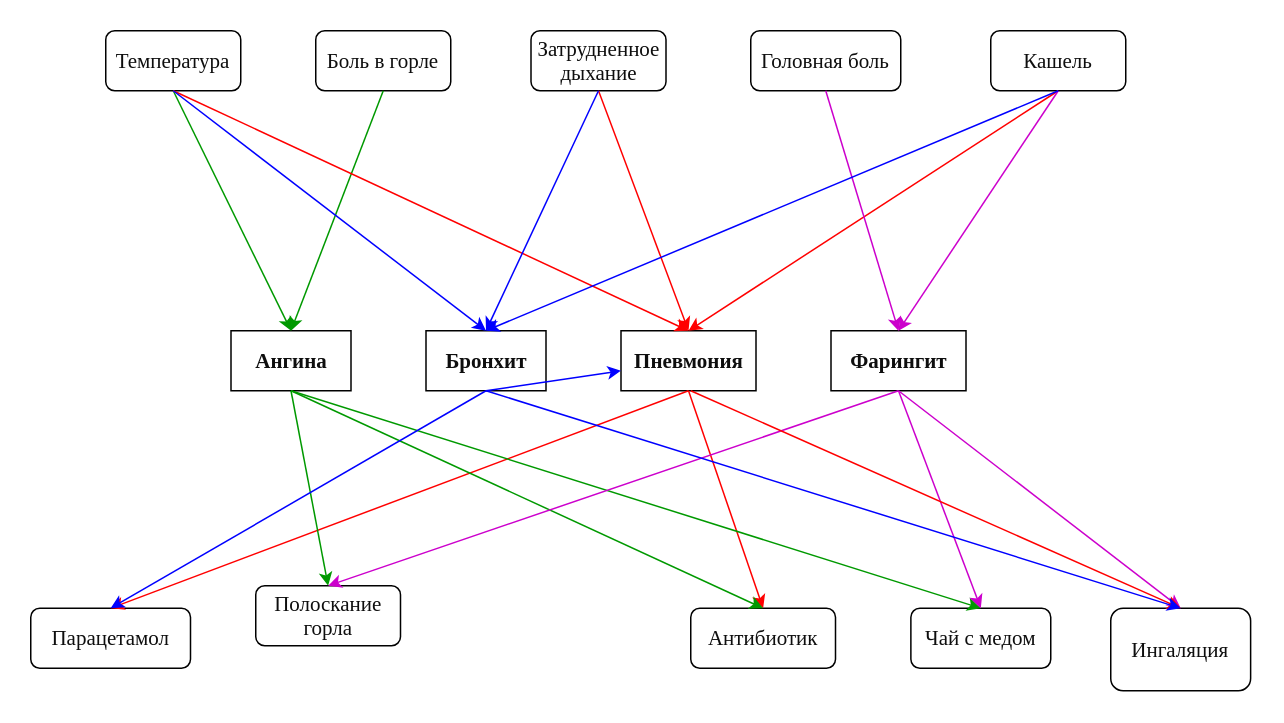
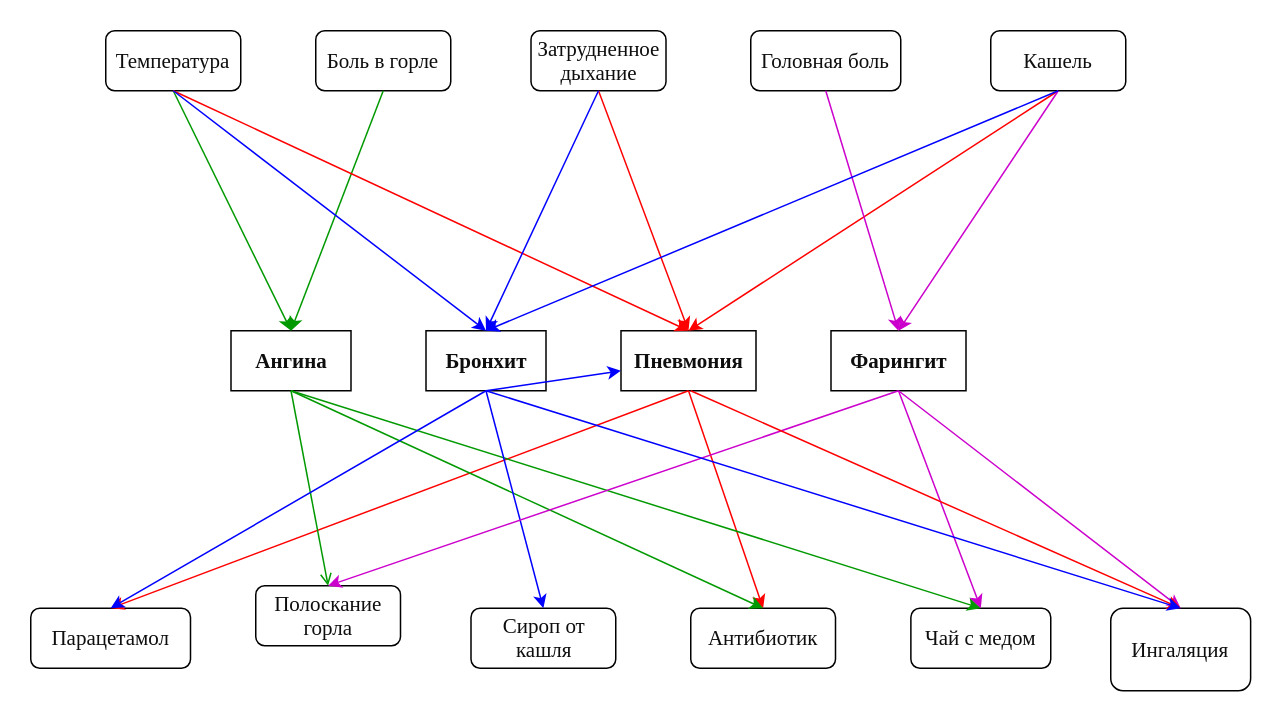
none -> (514, 496)
(326, 574) -> (326, 577)
none -> (543, 638)
